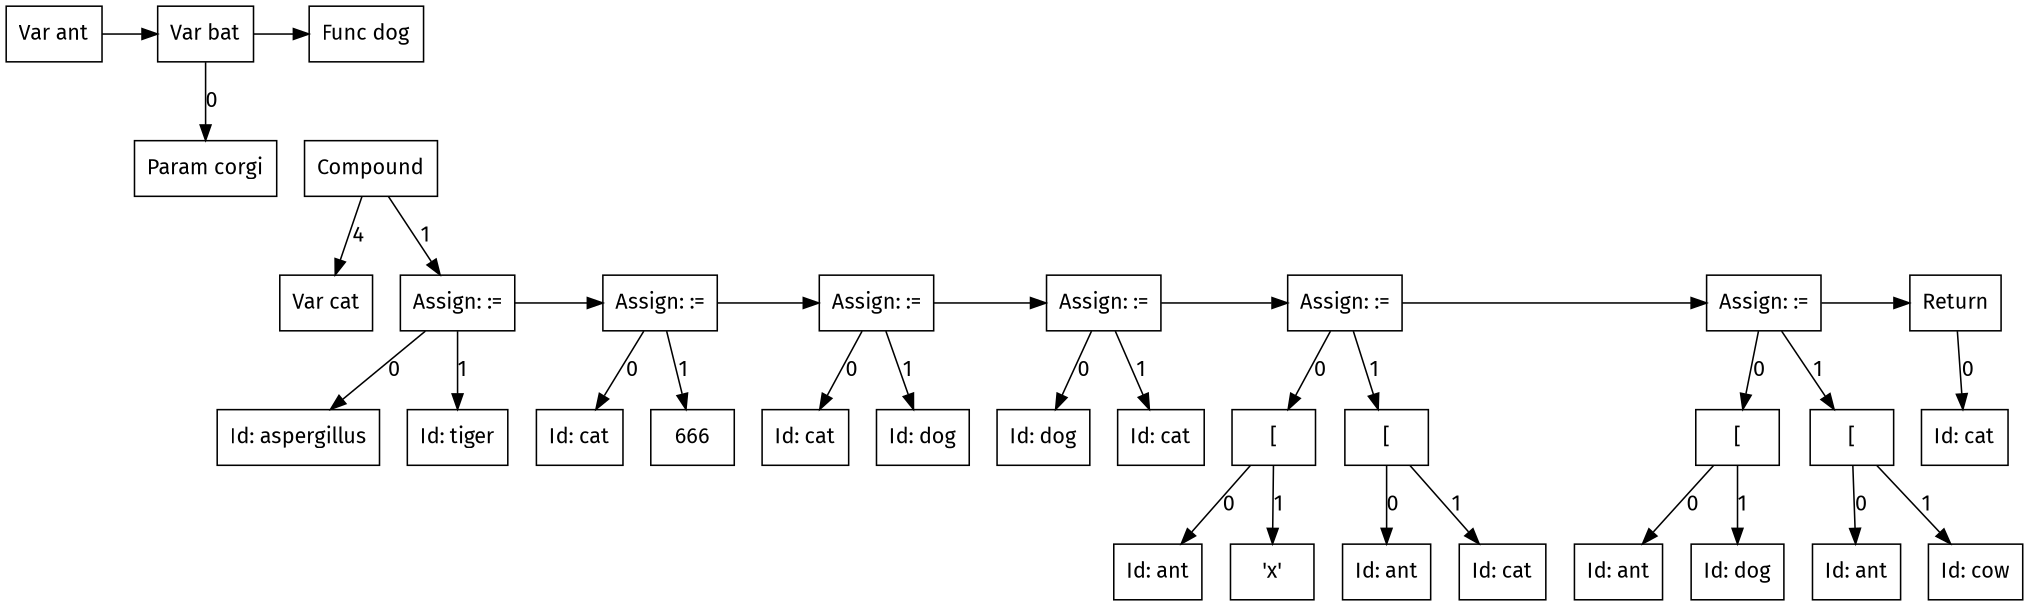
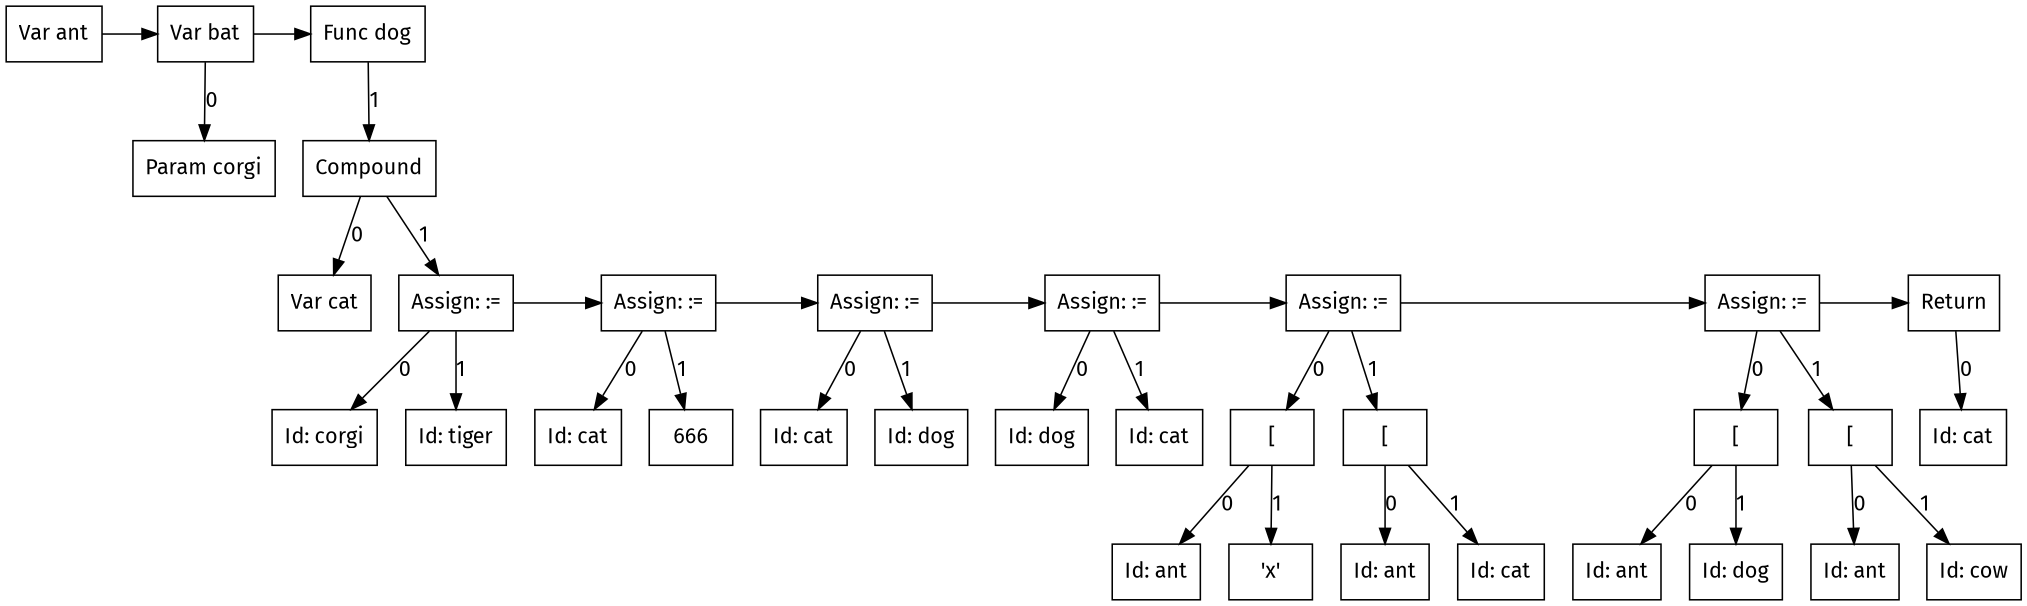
none -> (369, 93)
(359, 236) -> (357, 236)
(298, 437) -> (325, 437)
